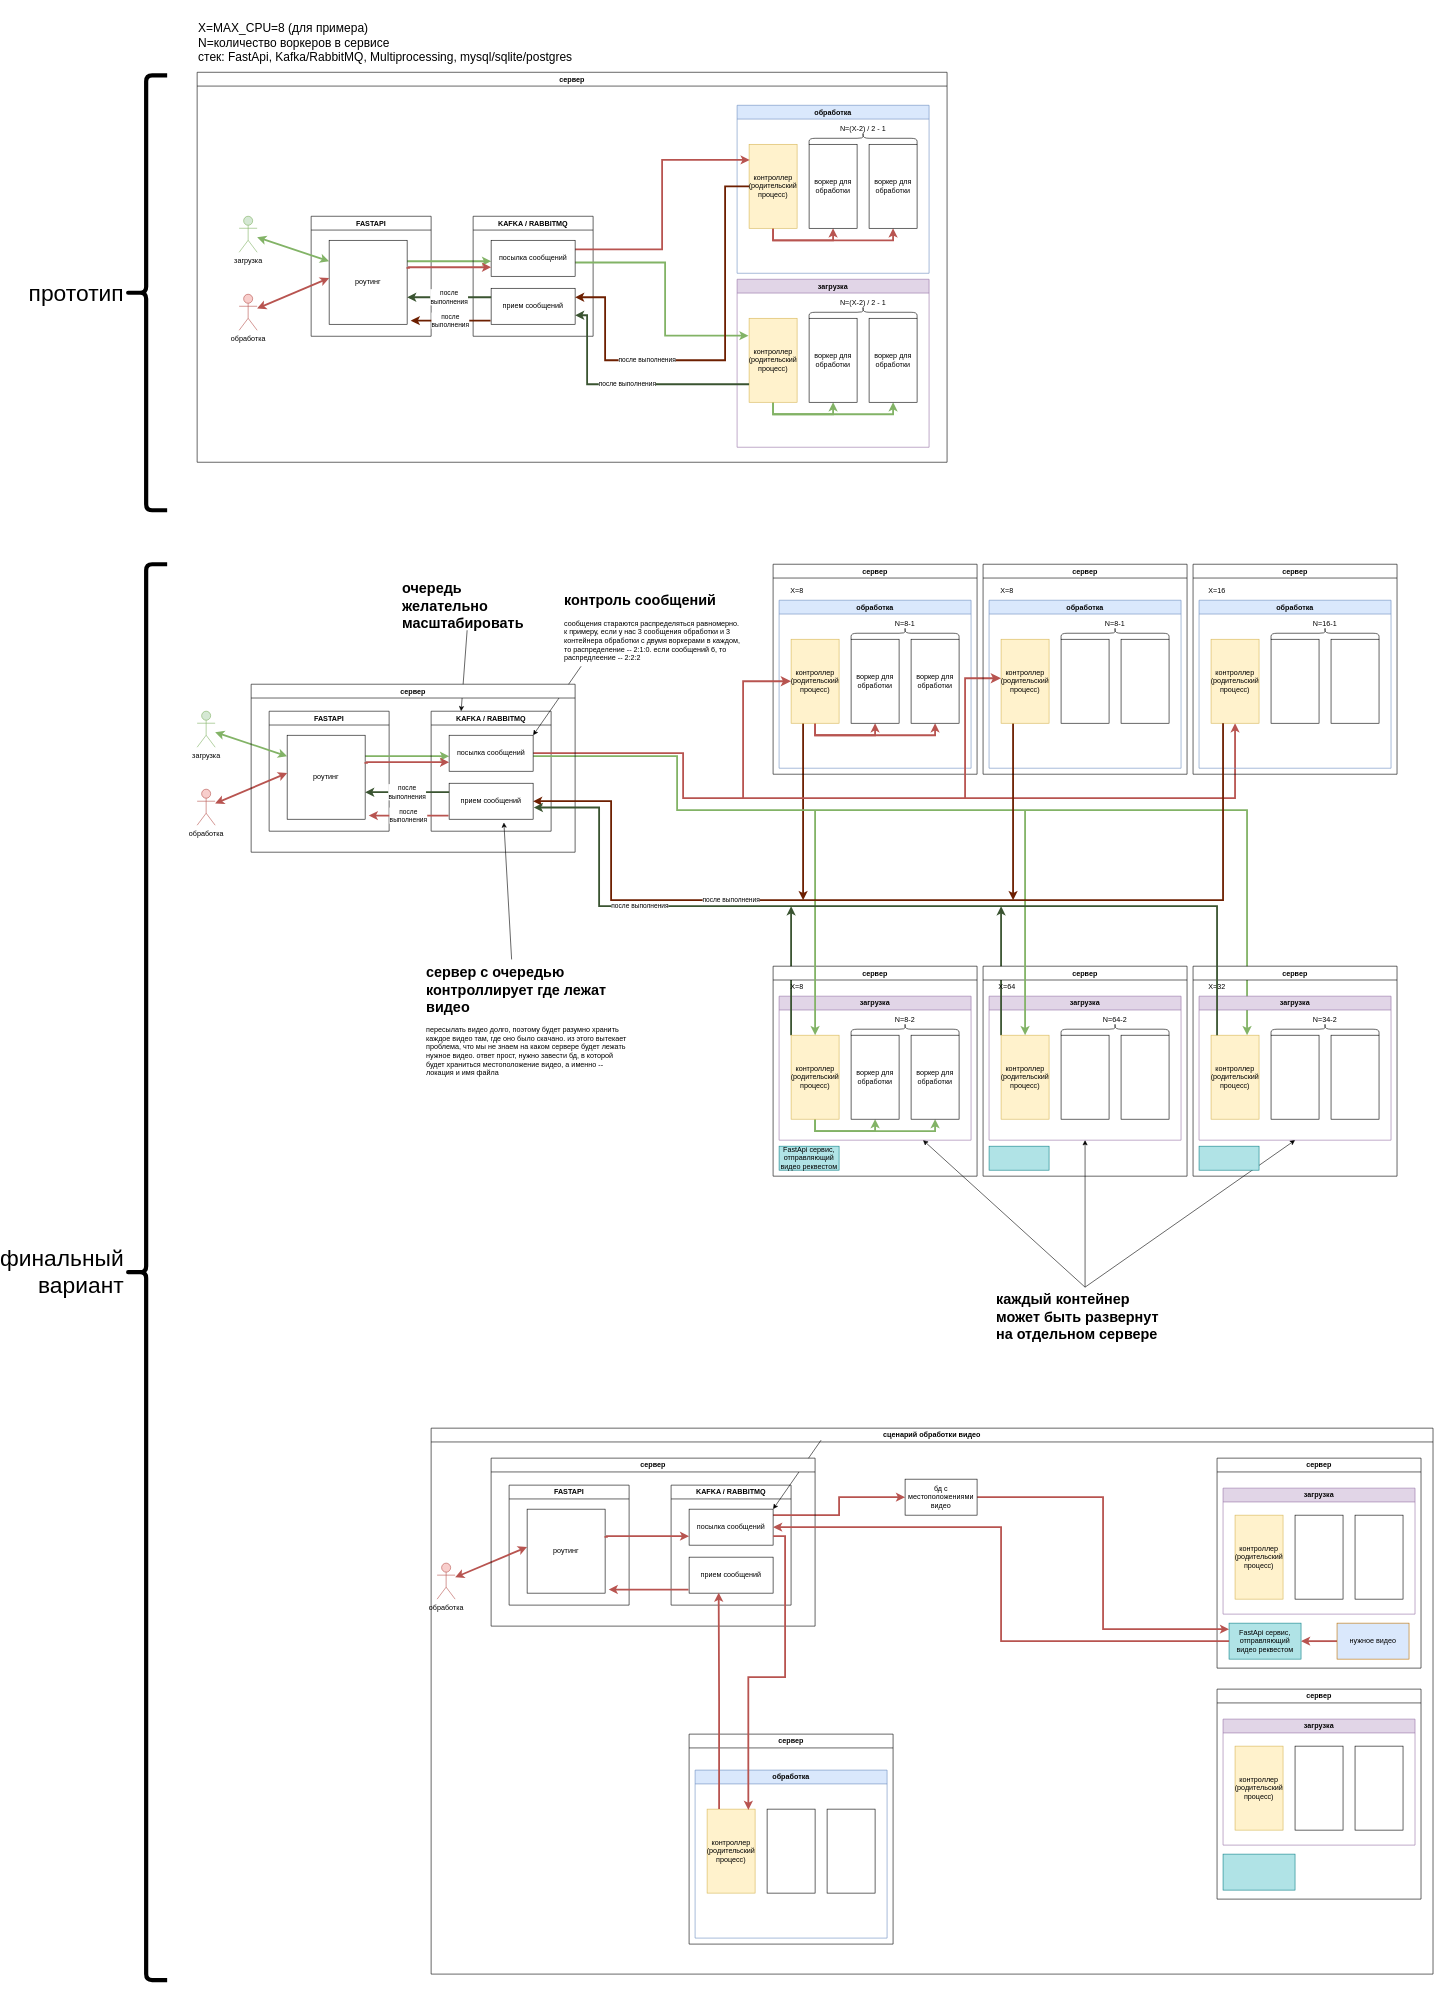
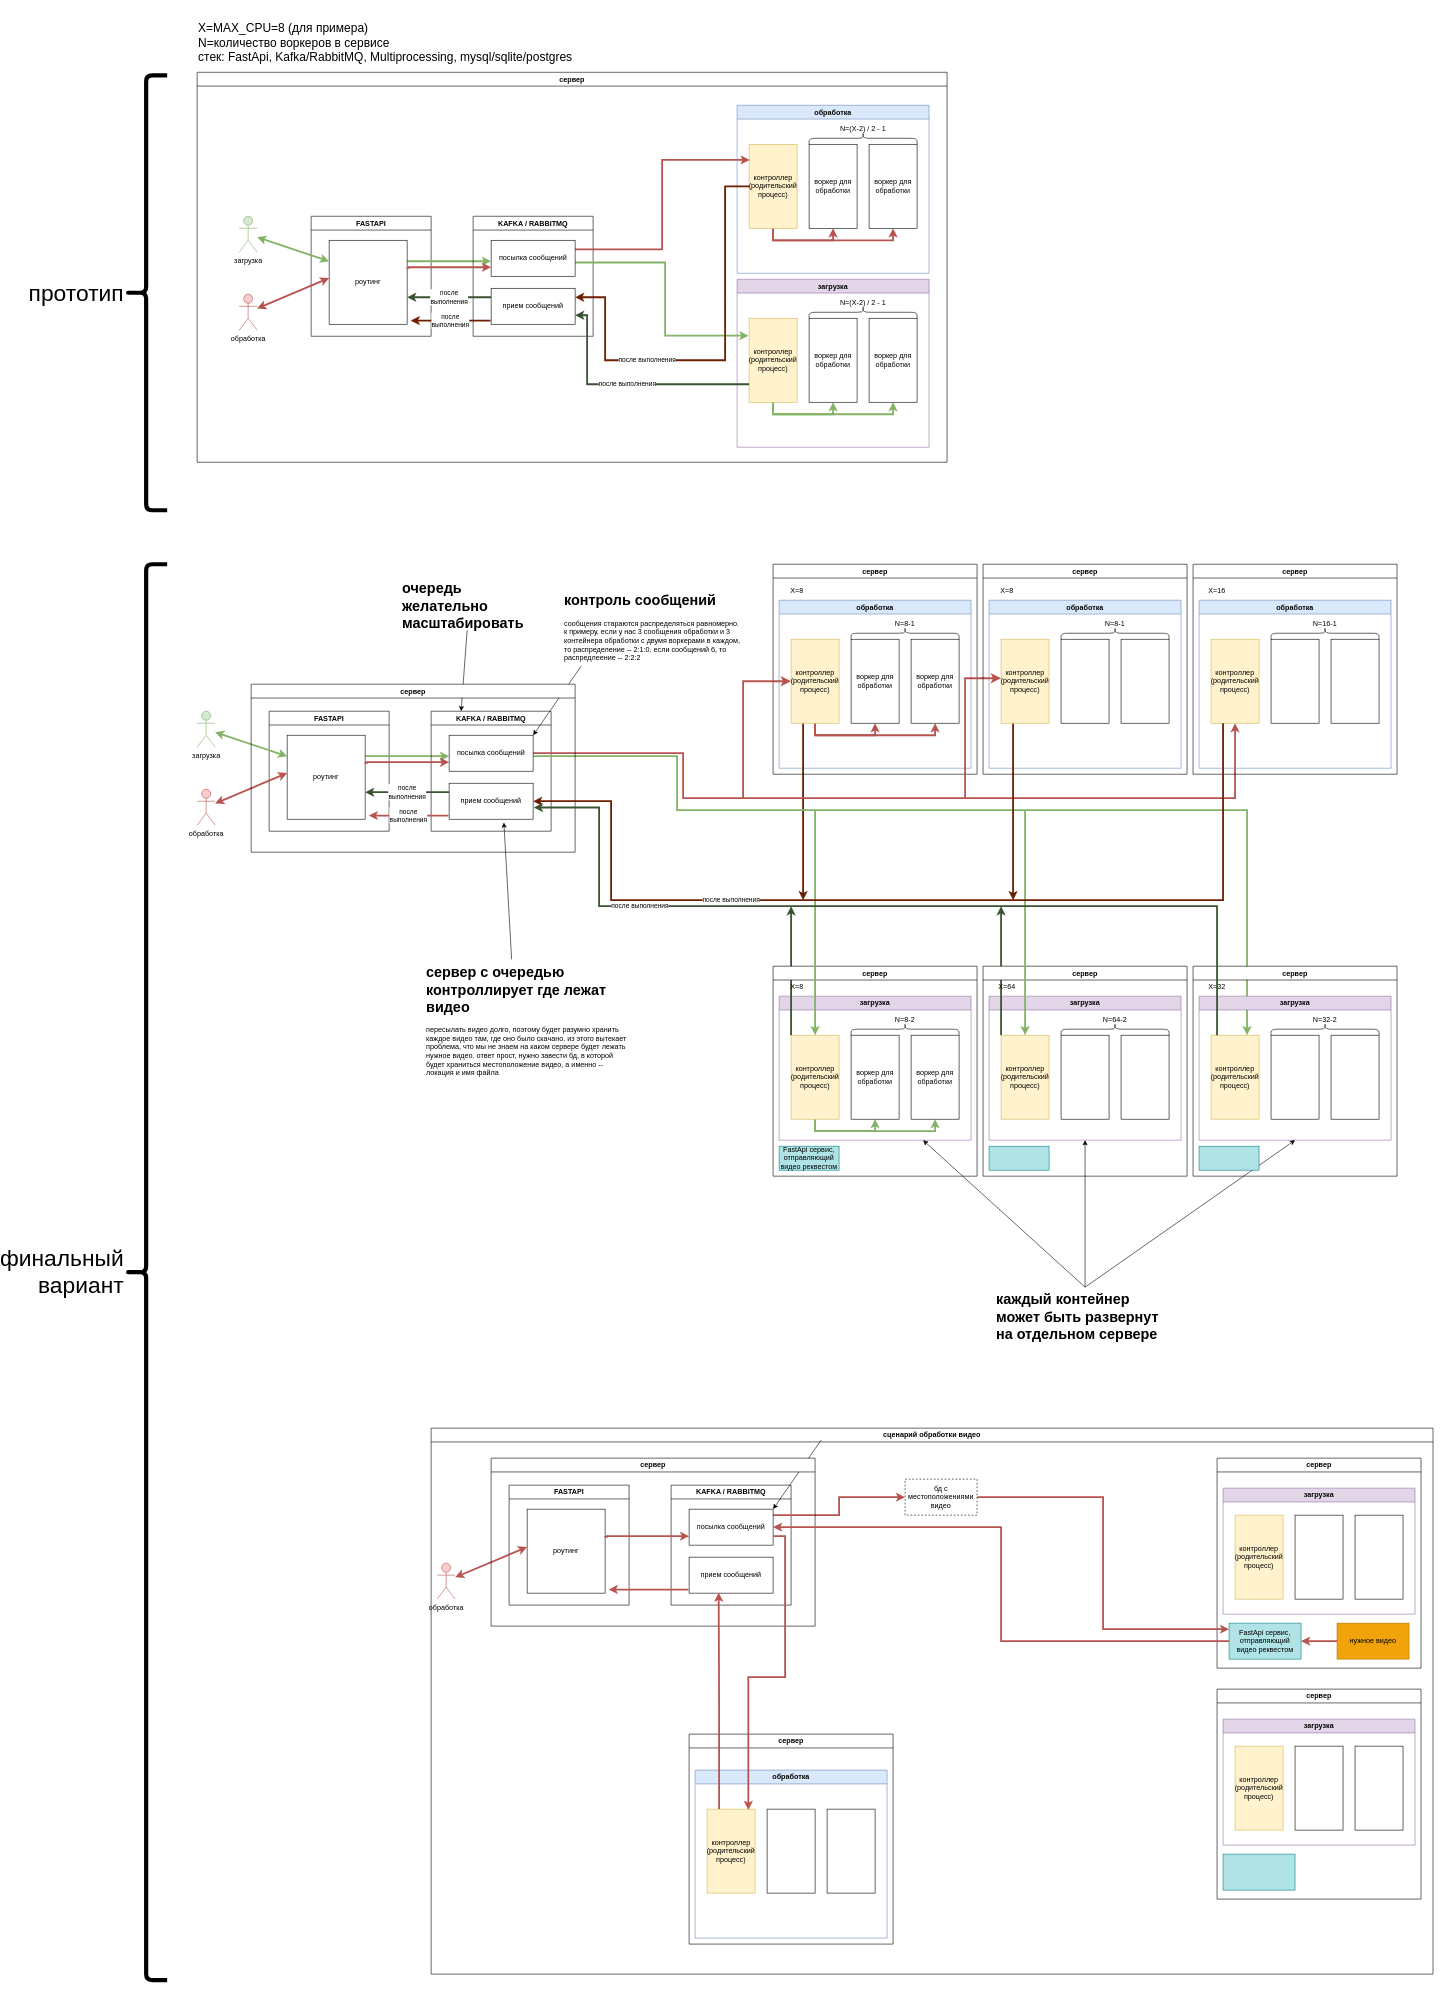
(1325, 1020) -> (1325, 1020)
(941, 1497) -> (941, 1497)
(1373, 1641) -> (1373, 1641)
